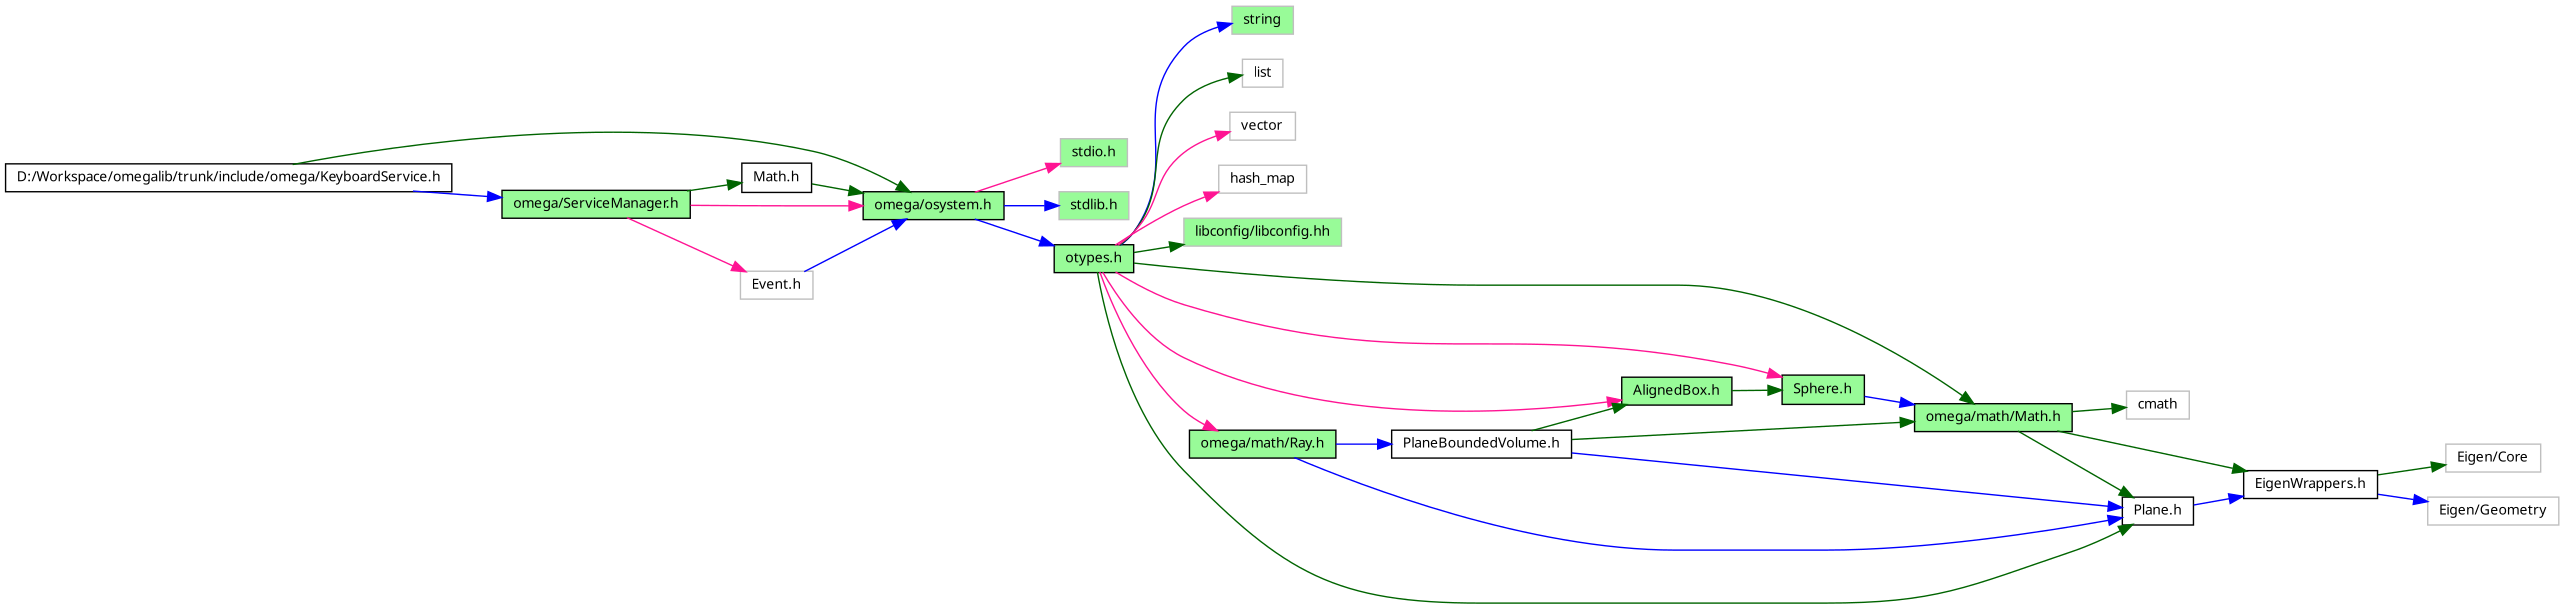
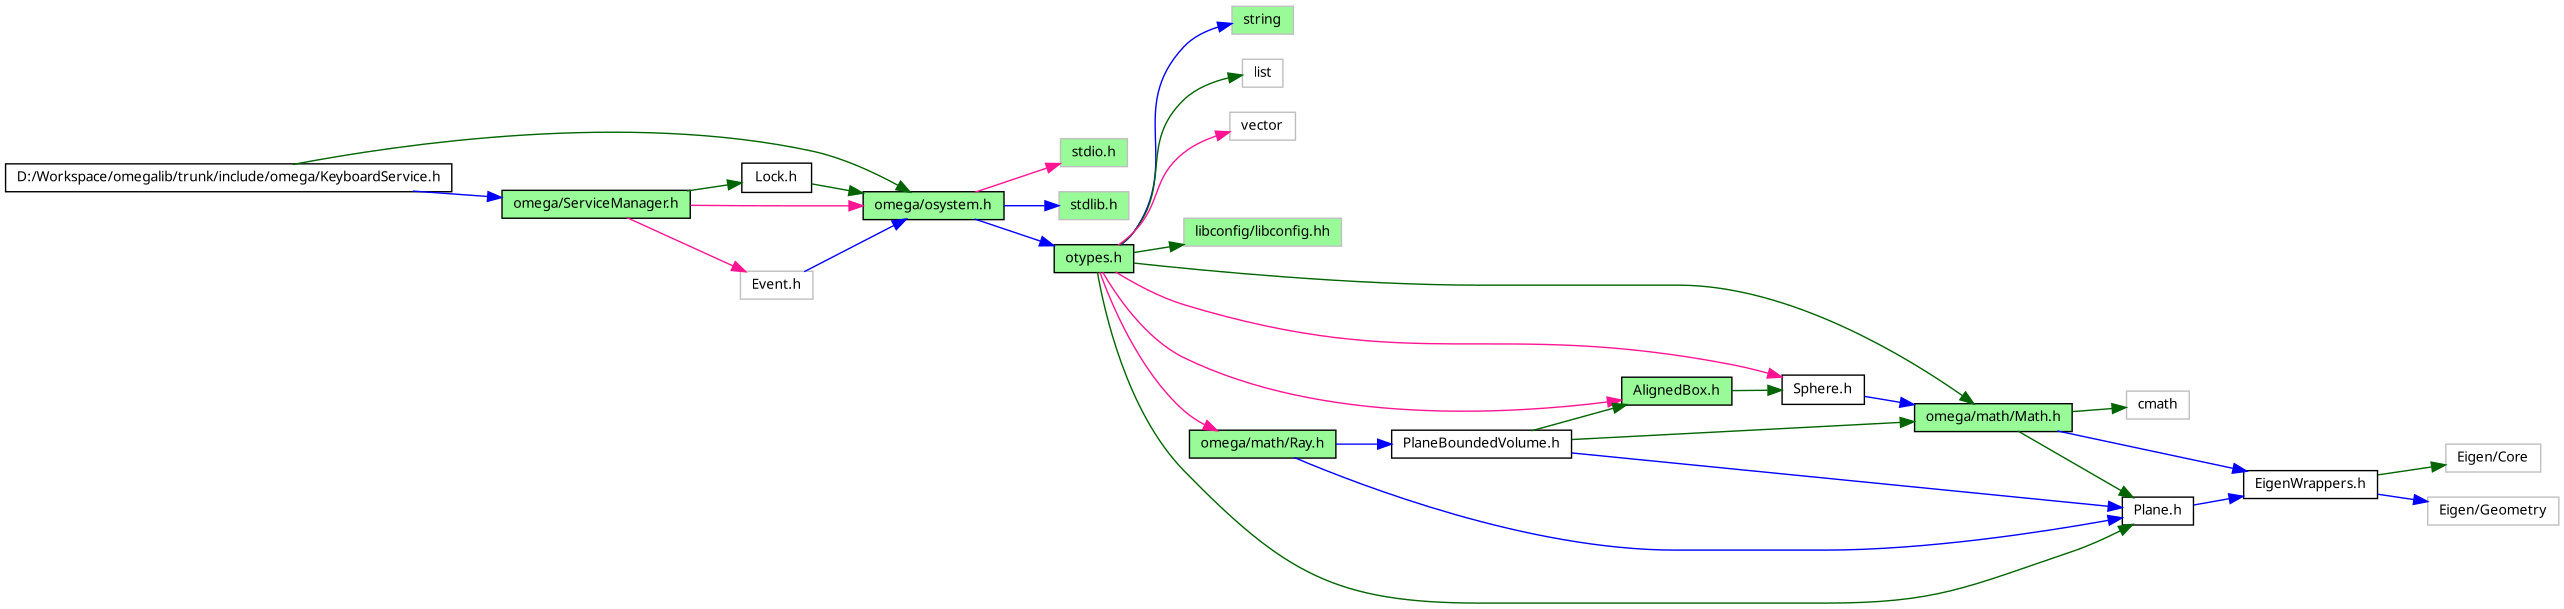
(777, 178) -> (777, 178)
(1263, 179) -> none
(1823, 390) -> (1823, 390)
(2145, 450) -> (2145, 450)
